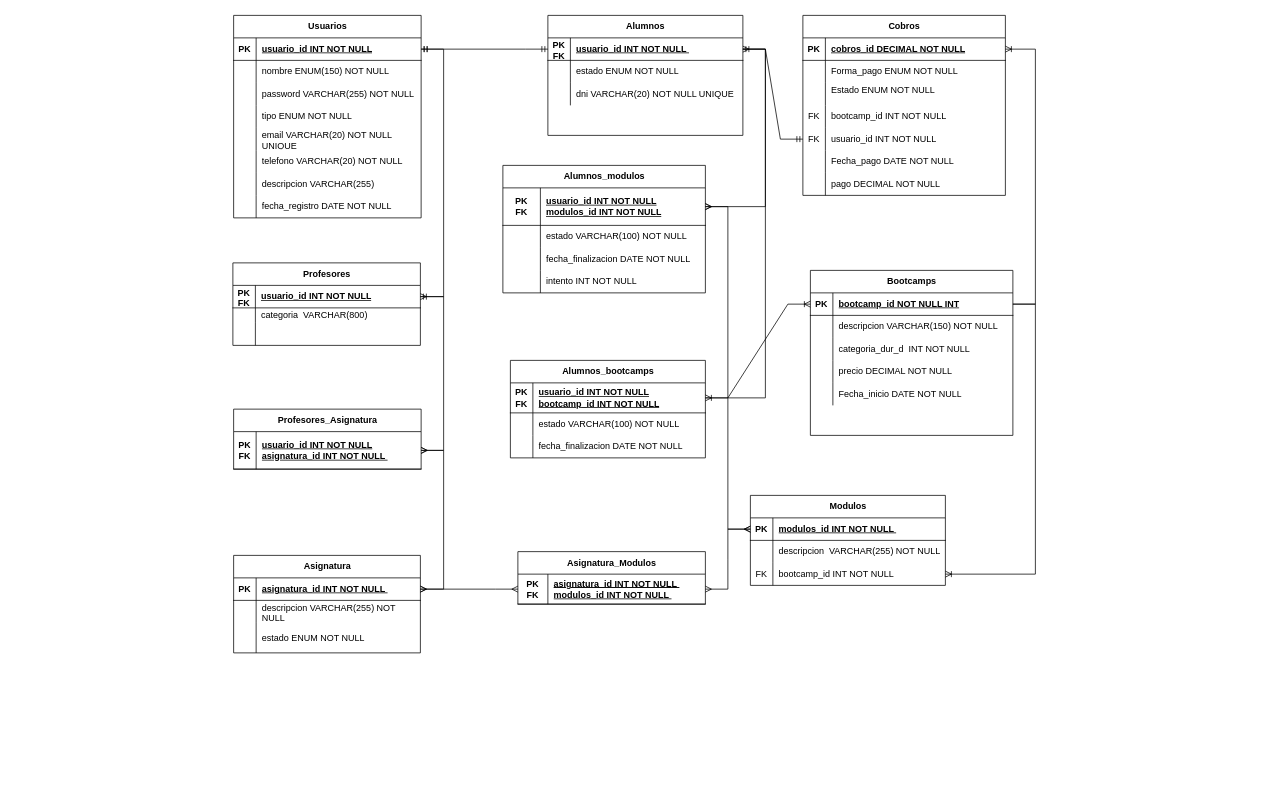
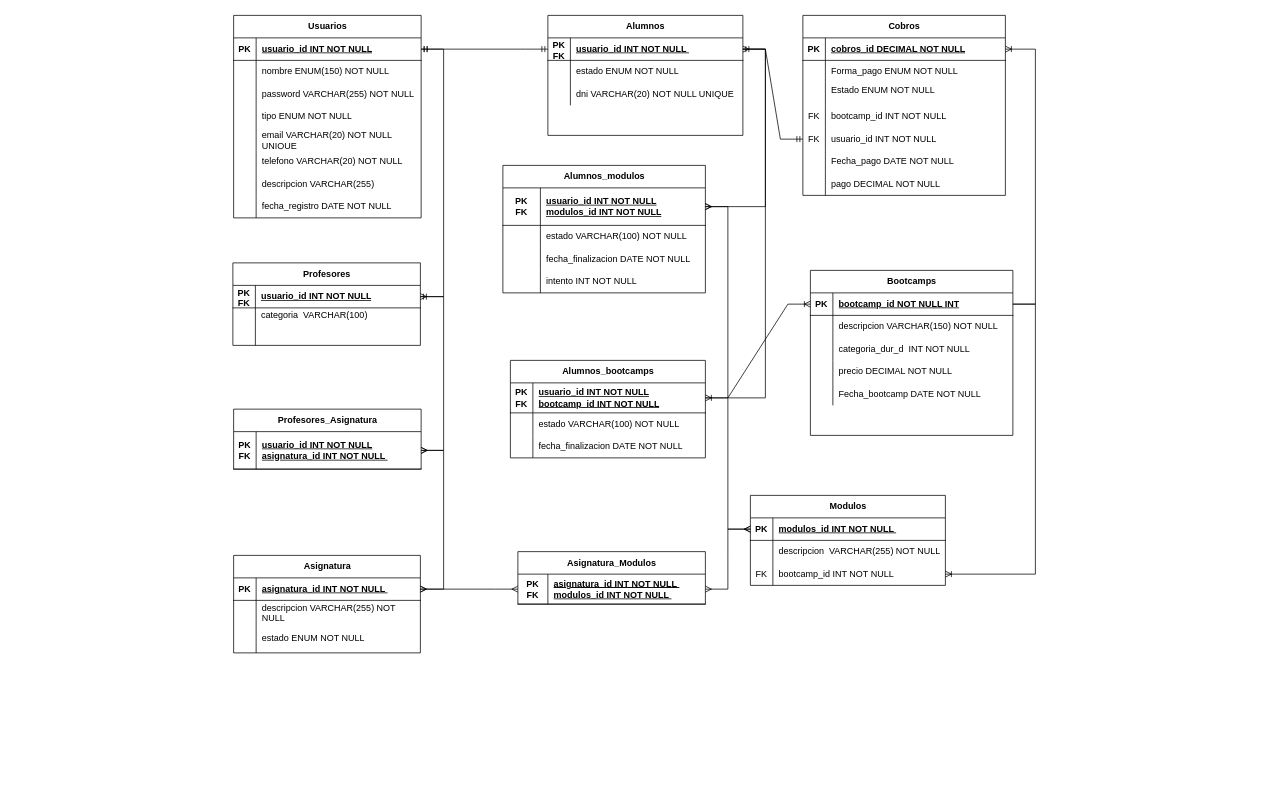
(317, 315) -> (317, 315)
(897, 394) -> (906, 394)
